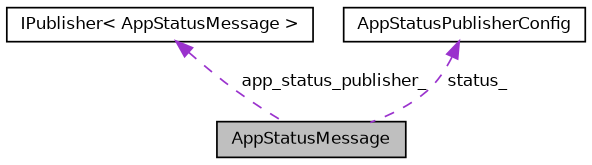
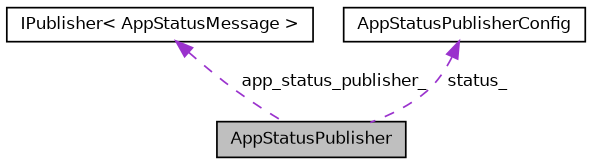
(311, 140) -> (311, 140)
